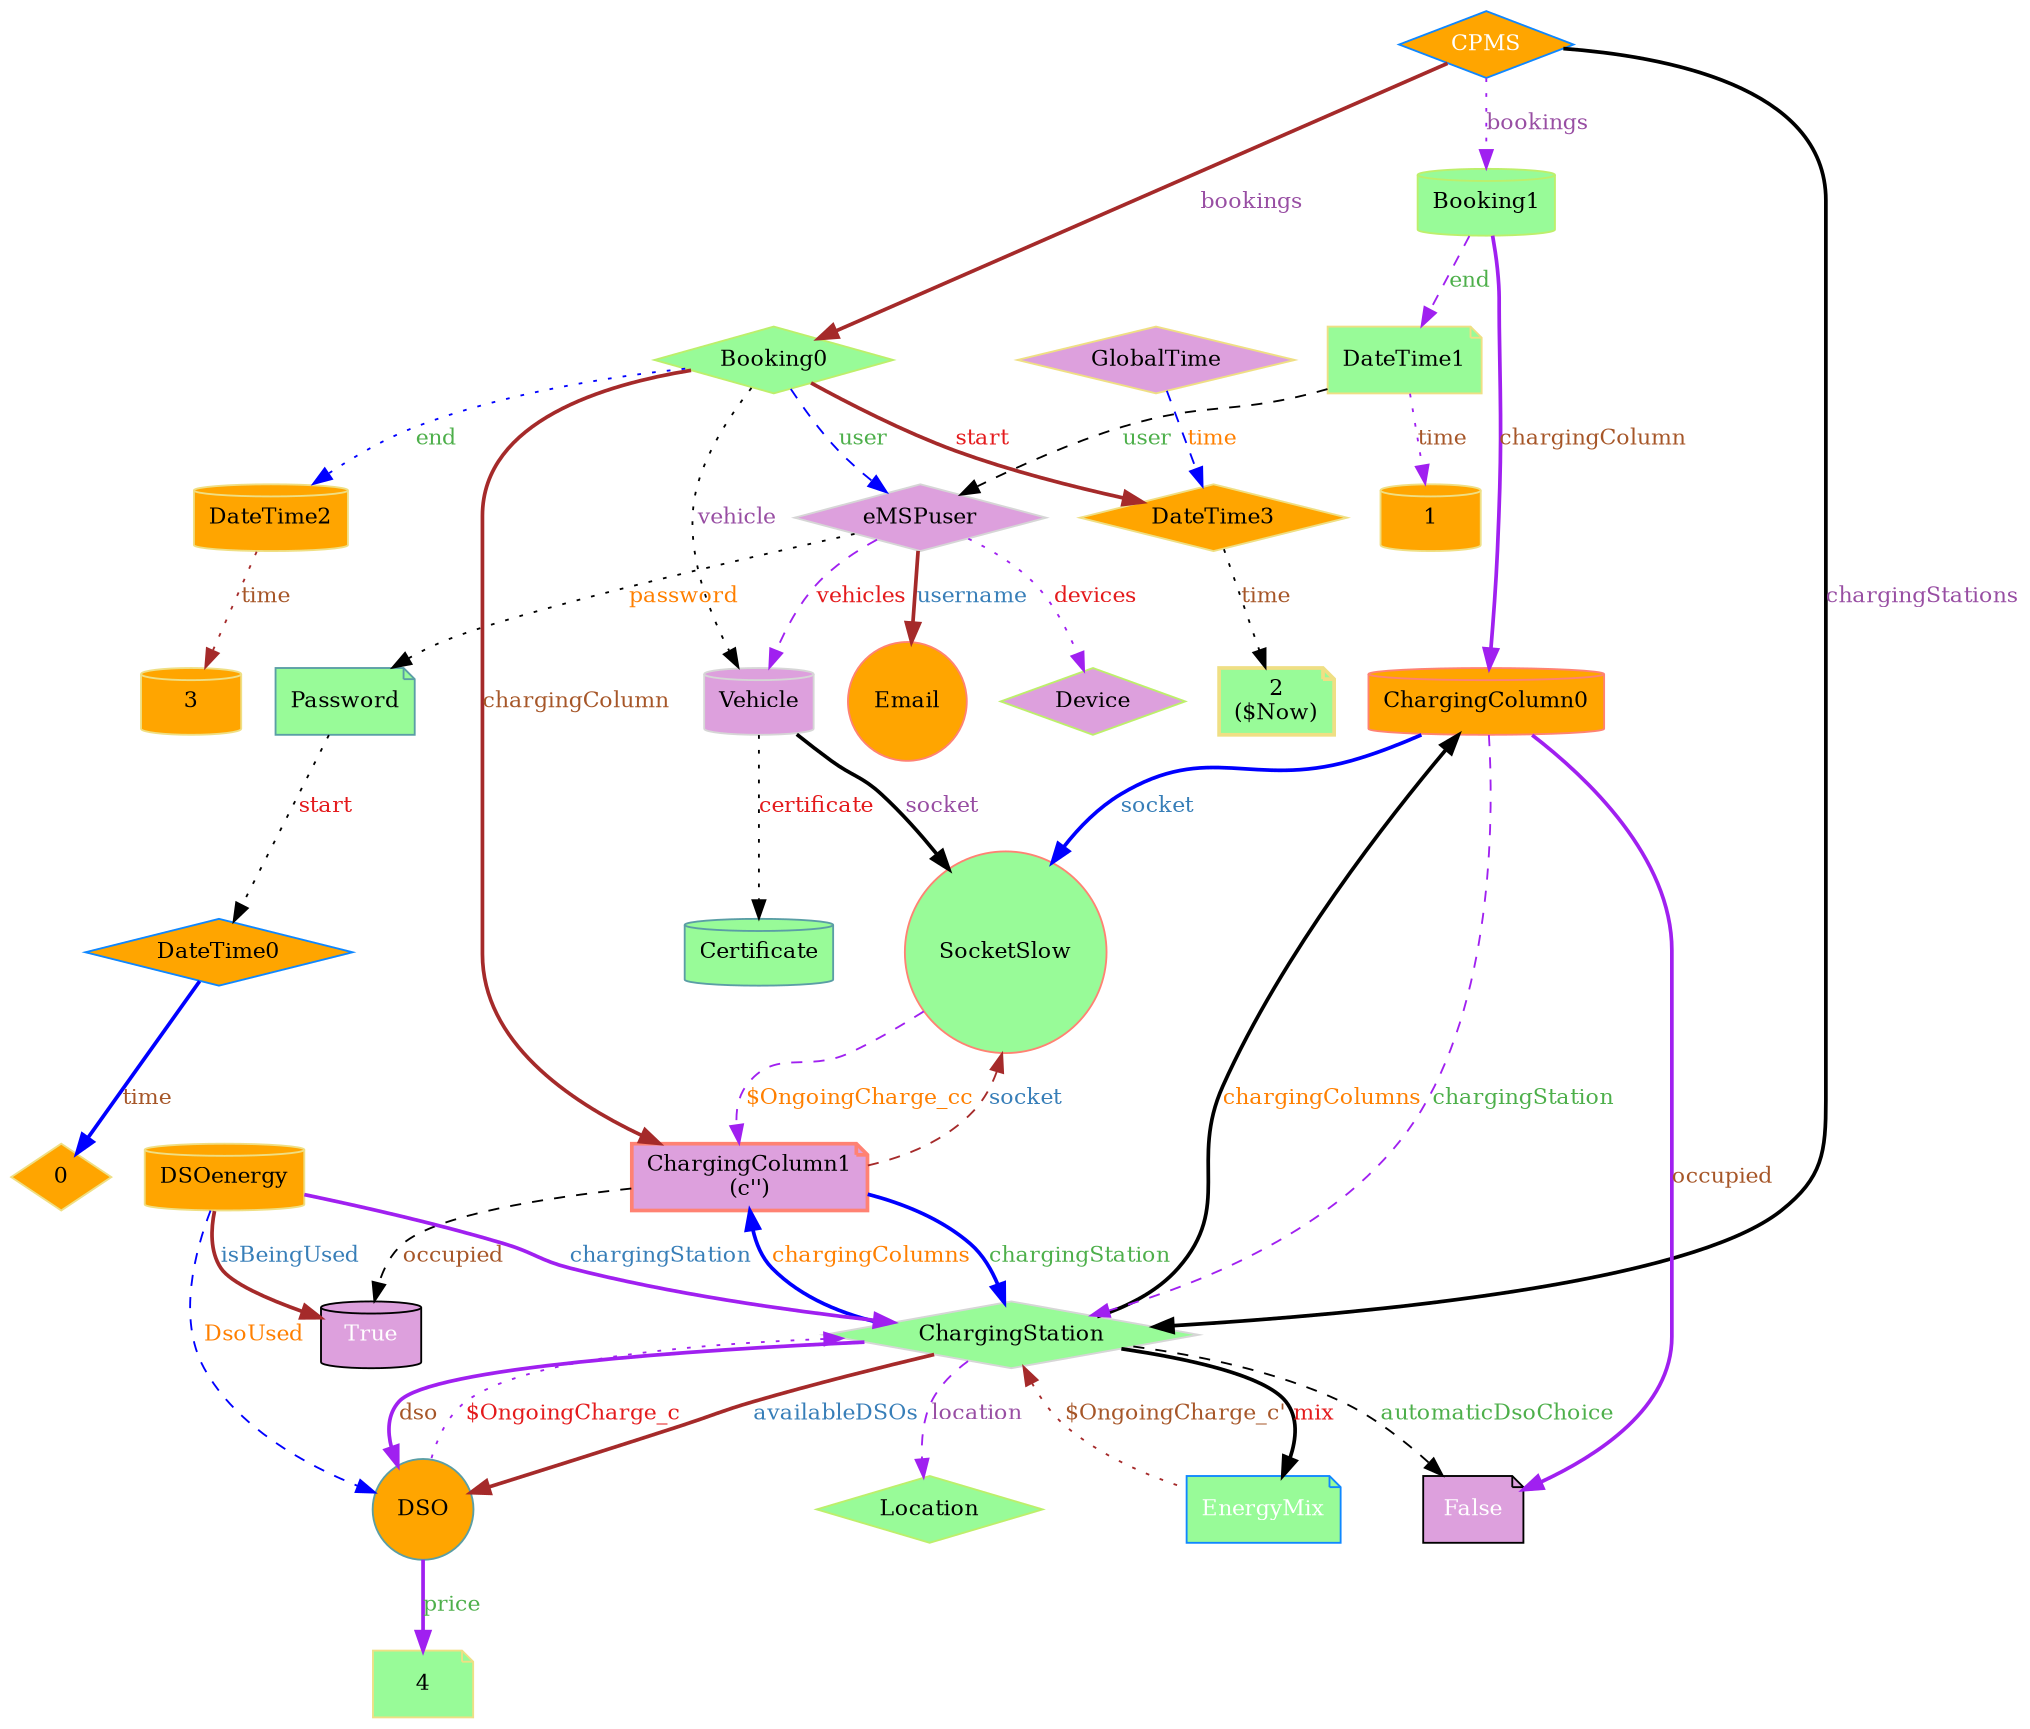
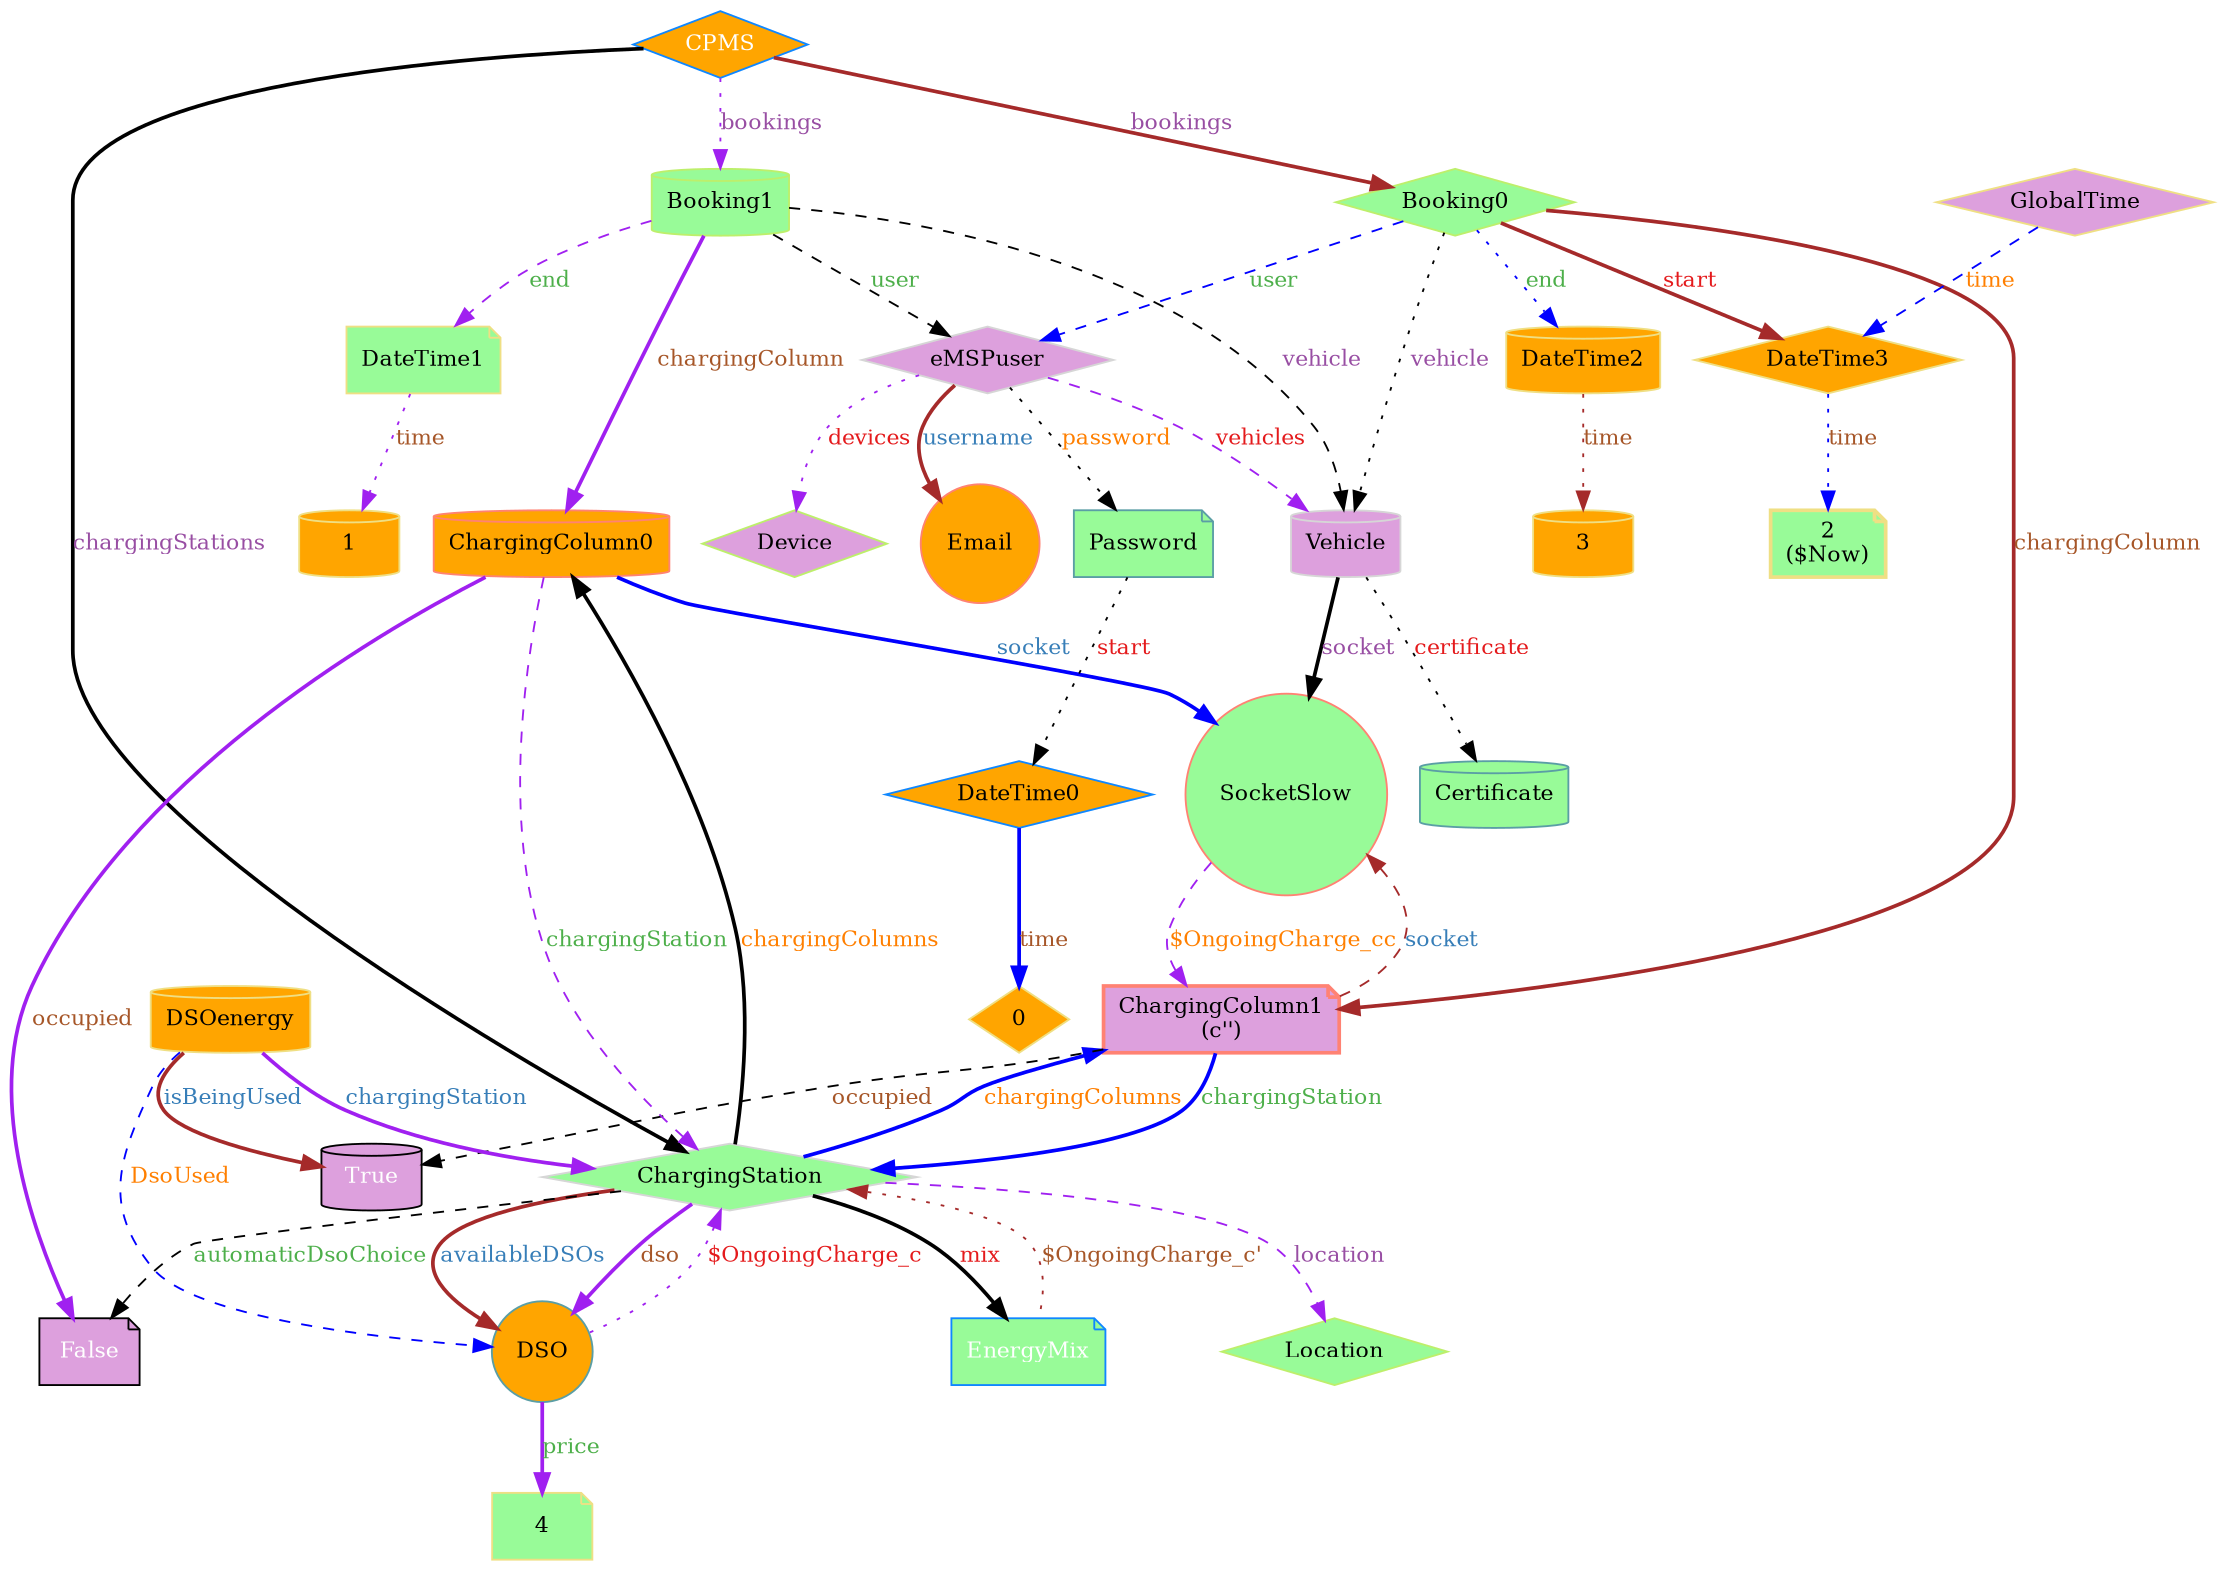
none -> (1106, 281)
(1148, 420) -> (853, 281)
(1242, 600) -> (1828, 442)
